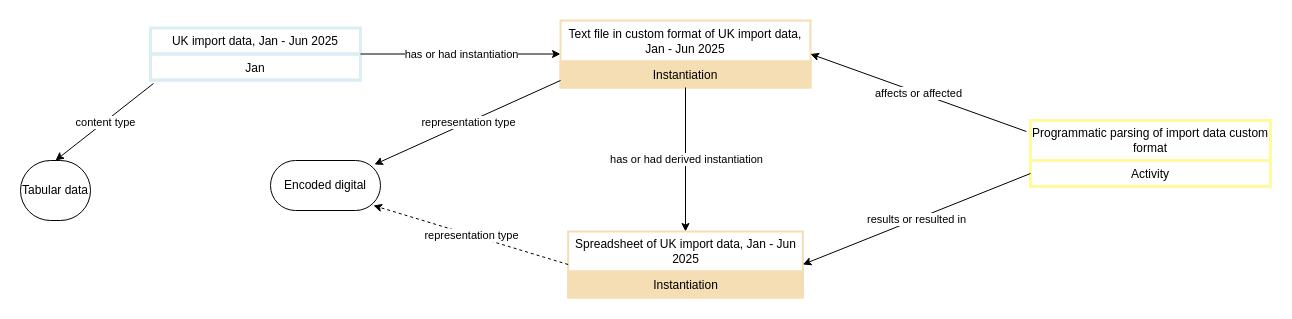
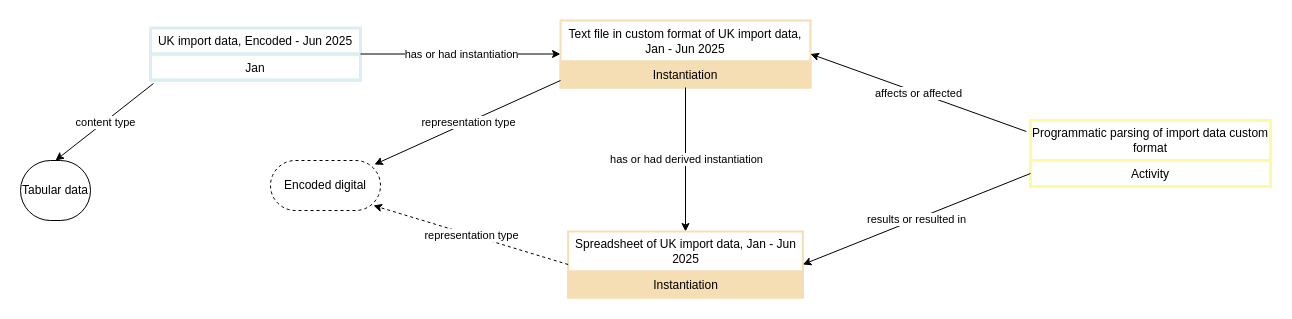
(256, 42) -> (256, 42)
(326, 186) -> (326, 186)
